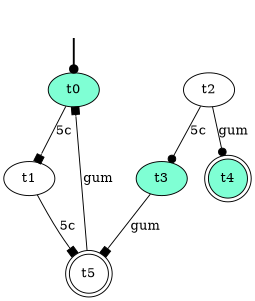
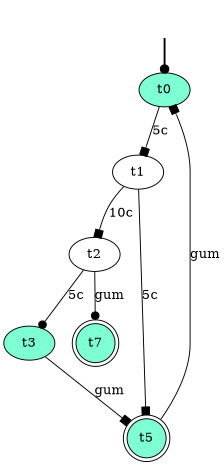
(228, 179) -> (96, 343)
none -> (109, 206)
(89, 274) -> (147, 438)
